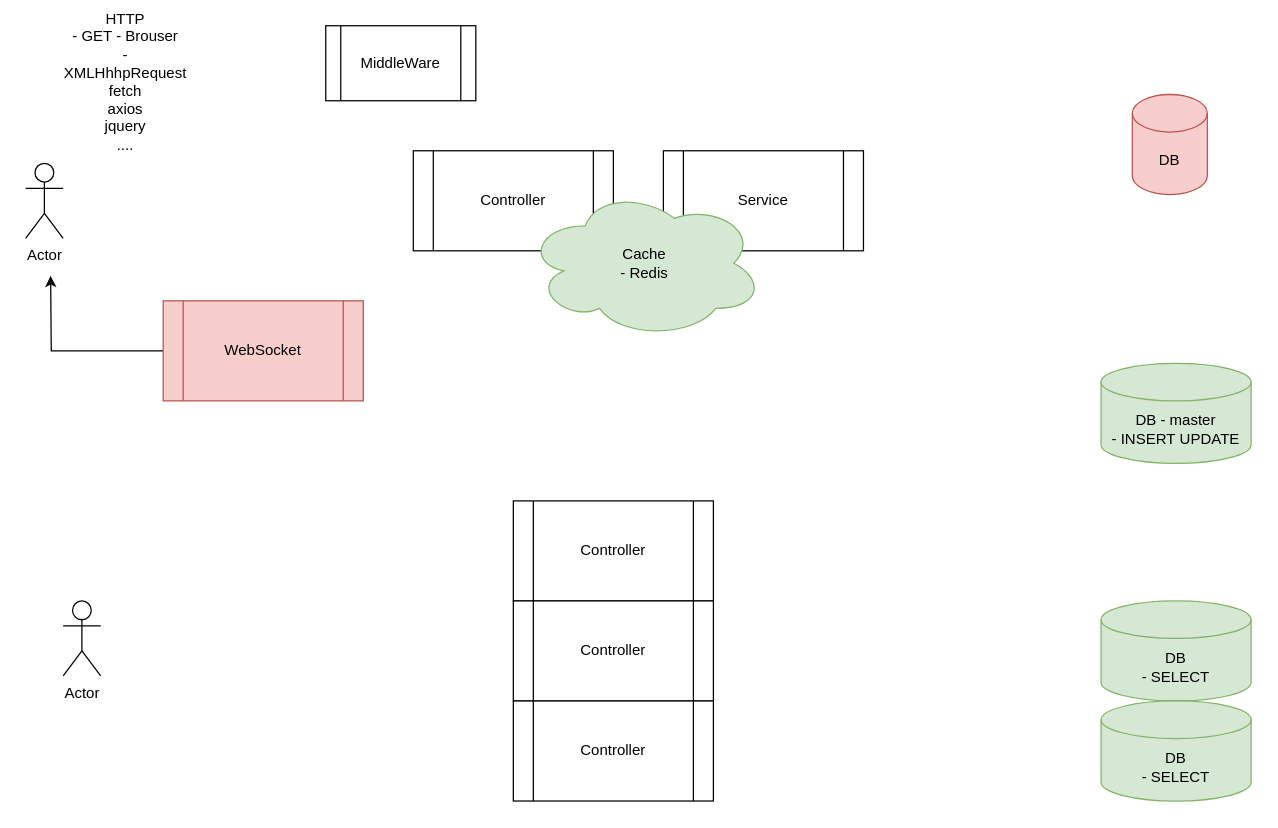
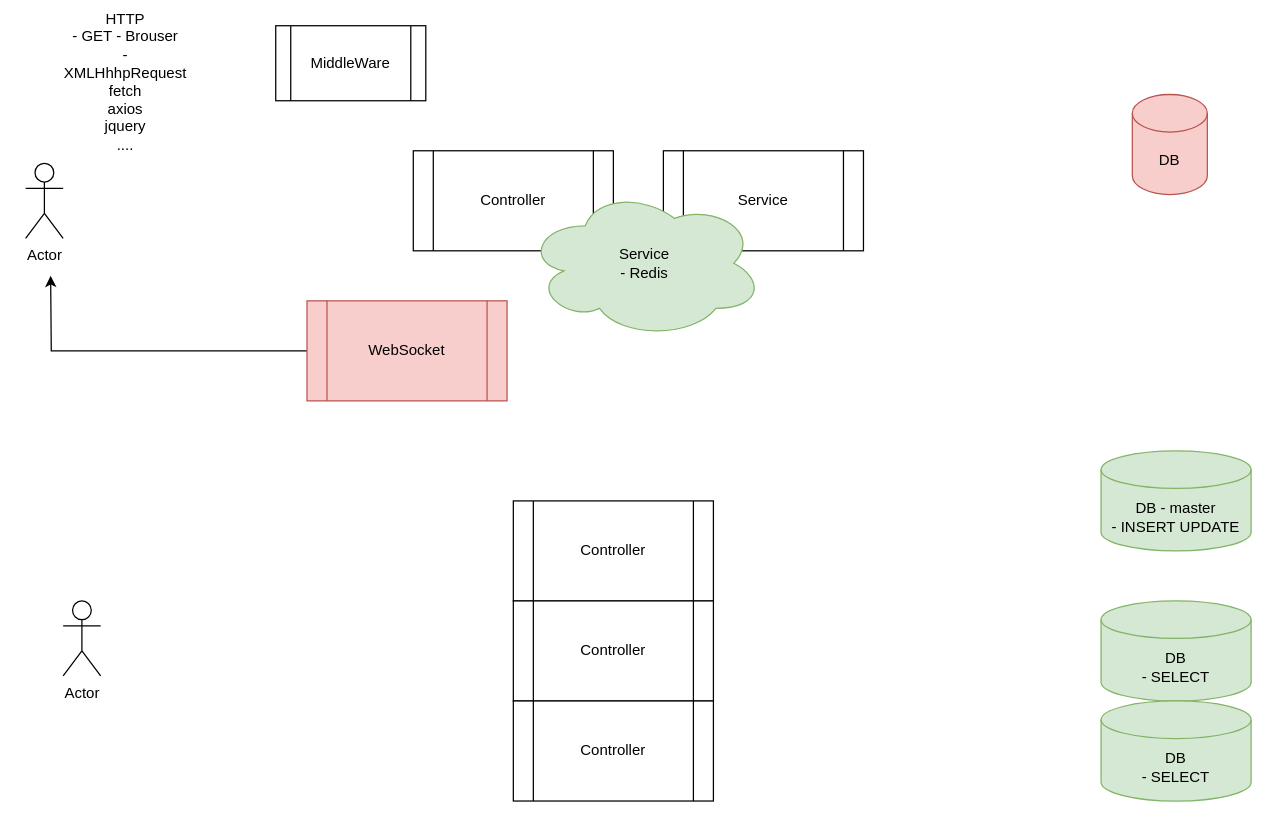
(401, 63) -> (351, 63)
(644, 263) -> (644, 263)
(263, 351) -> (407, 351)
(1176, 413) -> (1176, 501)
